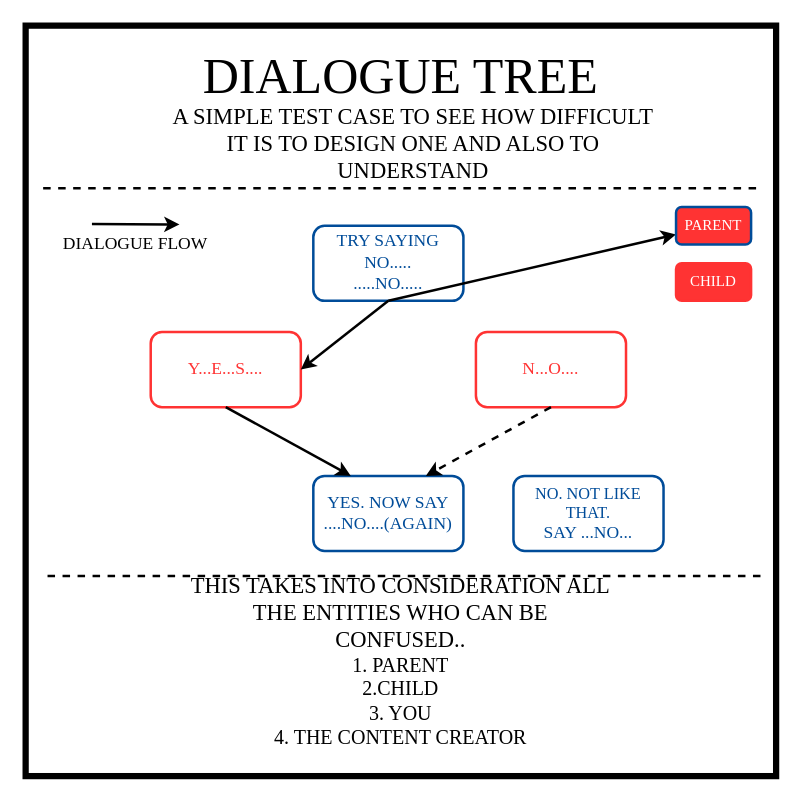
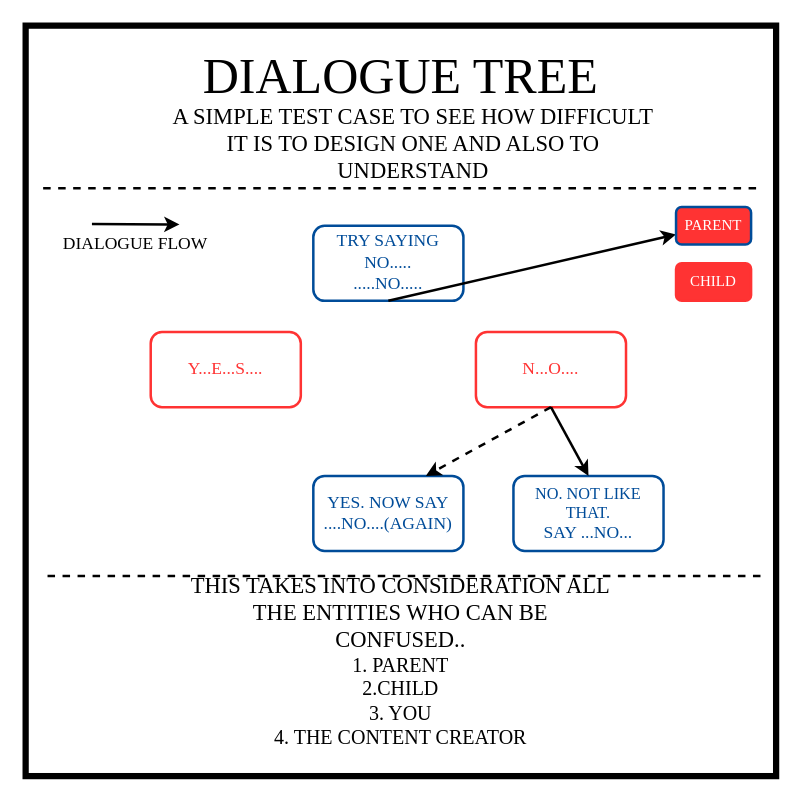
(348, 332) -> none
none -> (567, 437)
(284, 439) -> none
